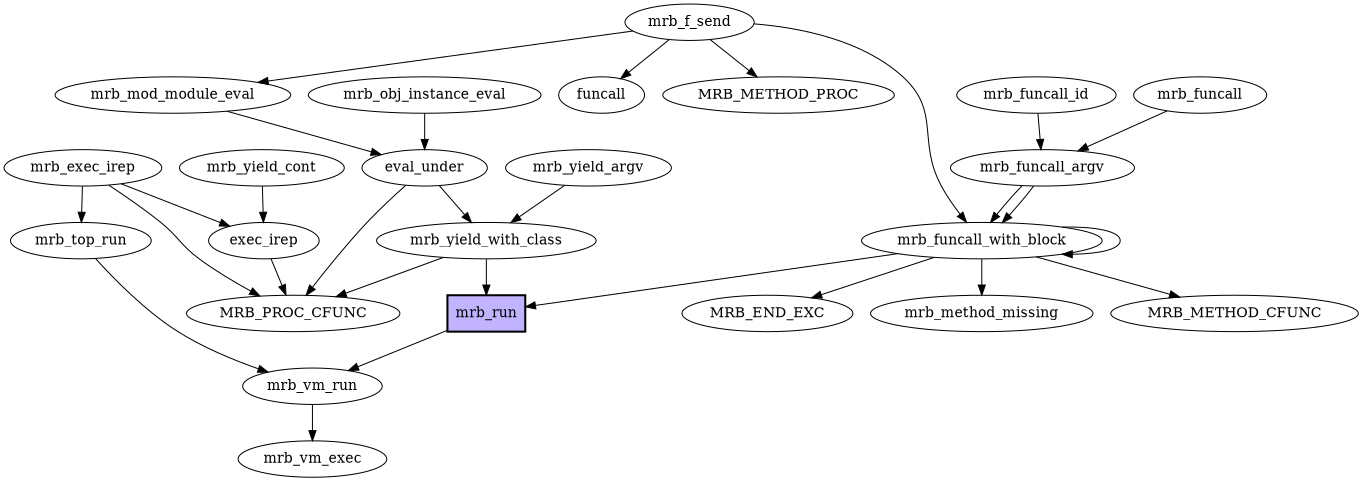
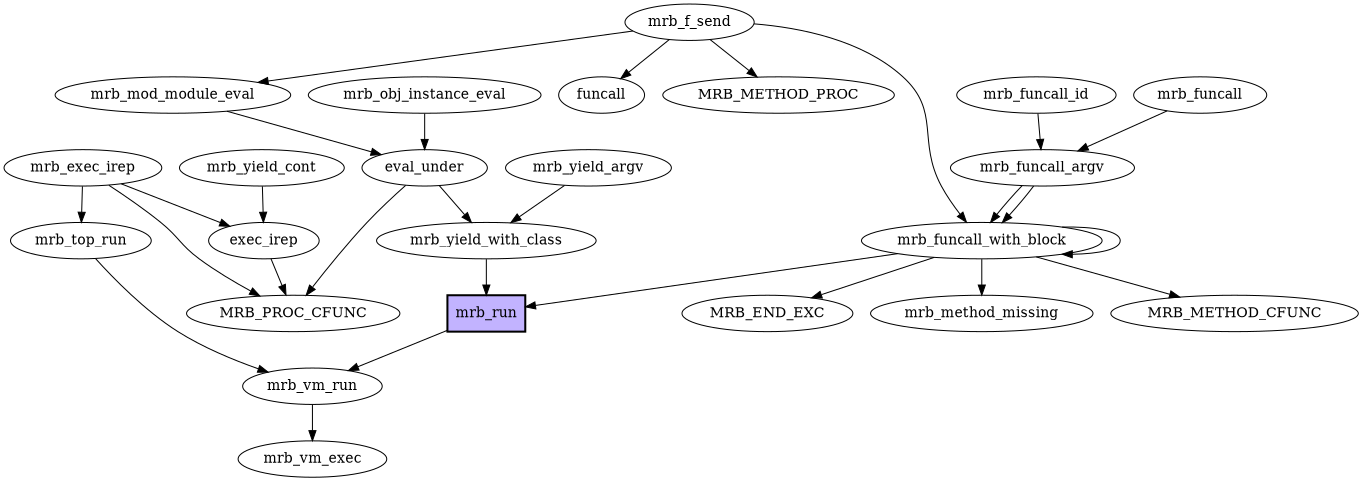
(394, 275) -> none
